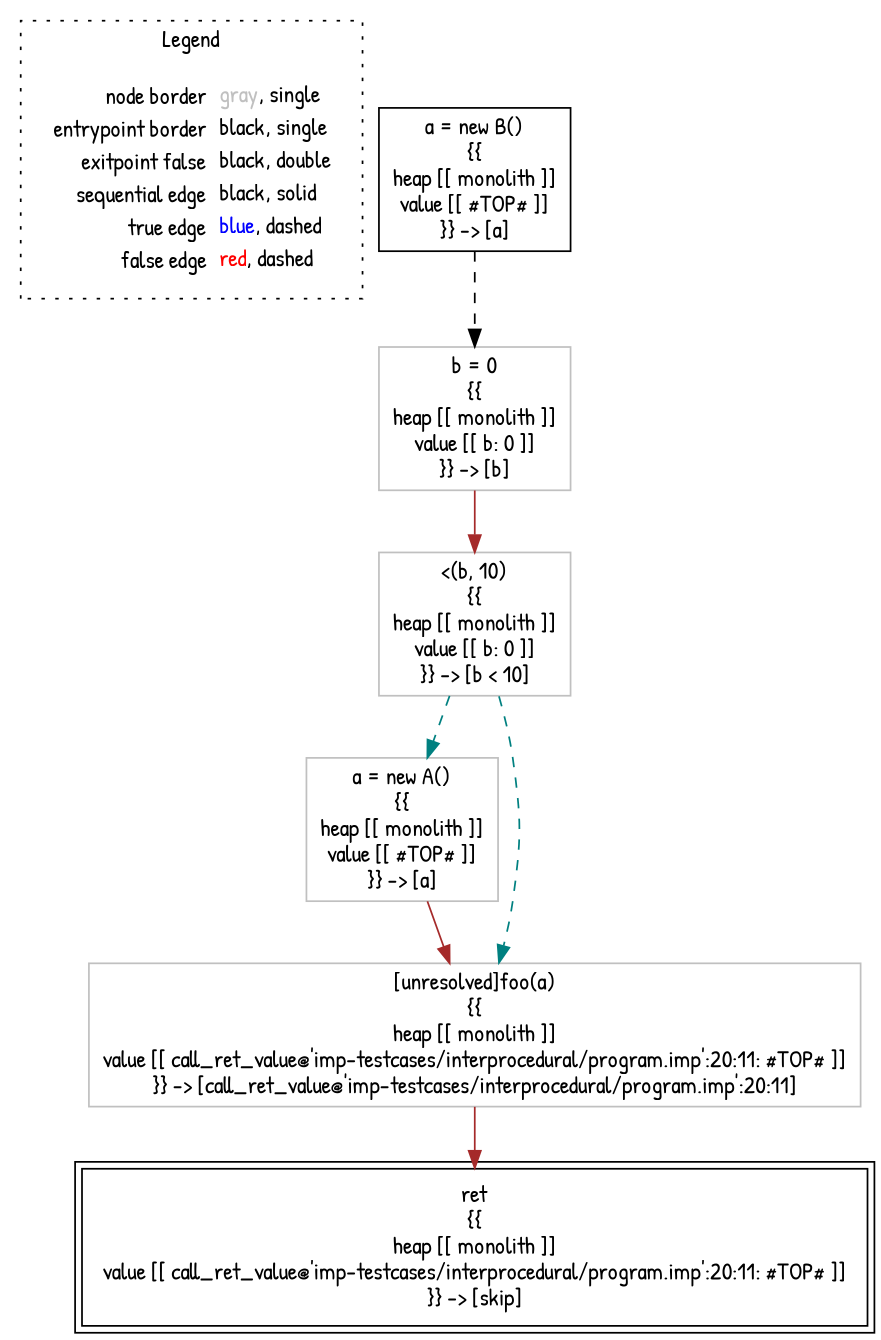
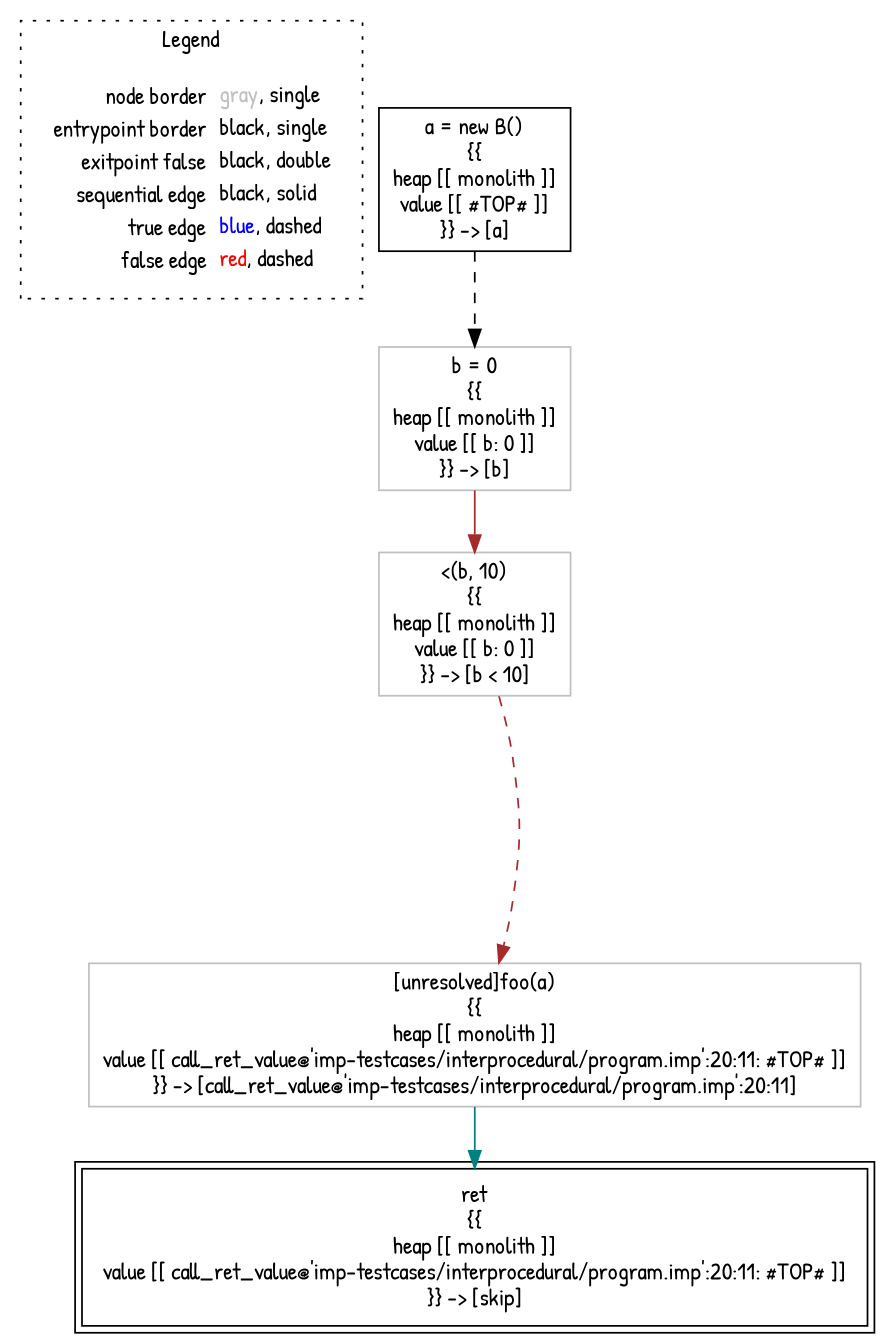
(519, 821) -> (519, 821)
(402, 830) -> none
(475, 1129) -> (475, 1129)
